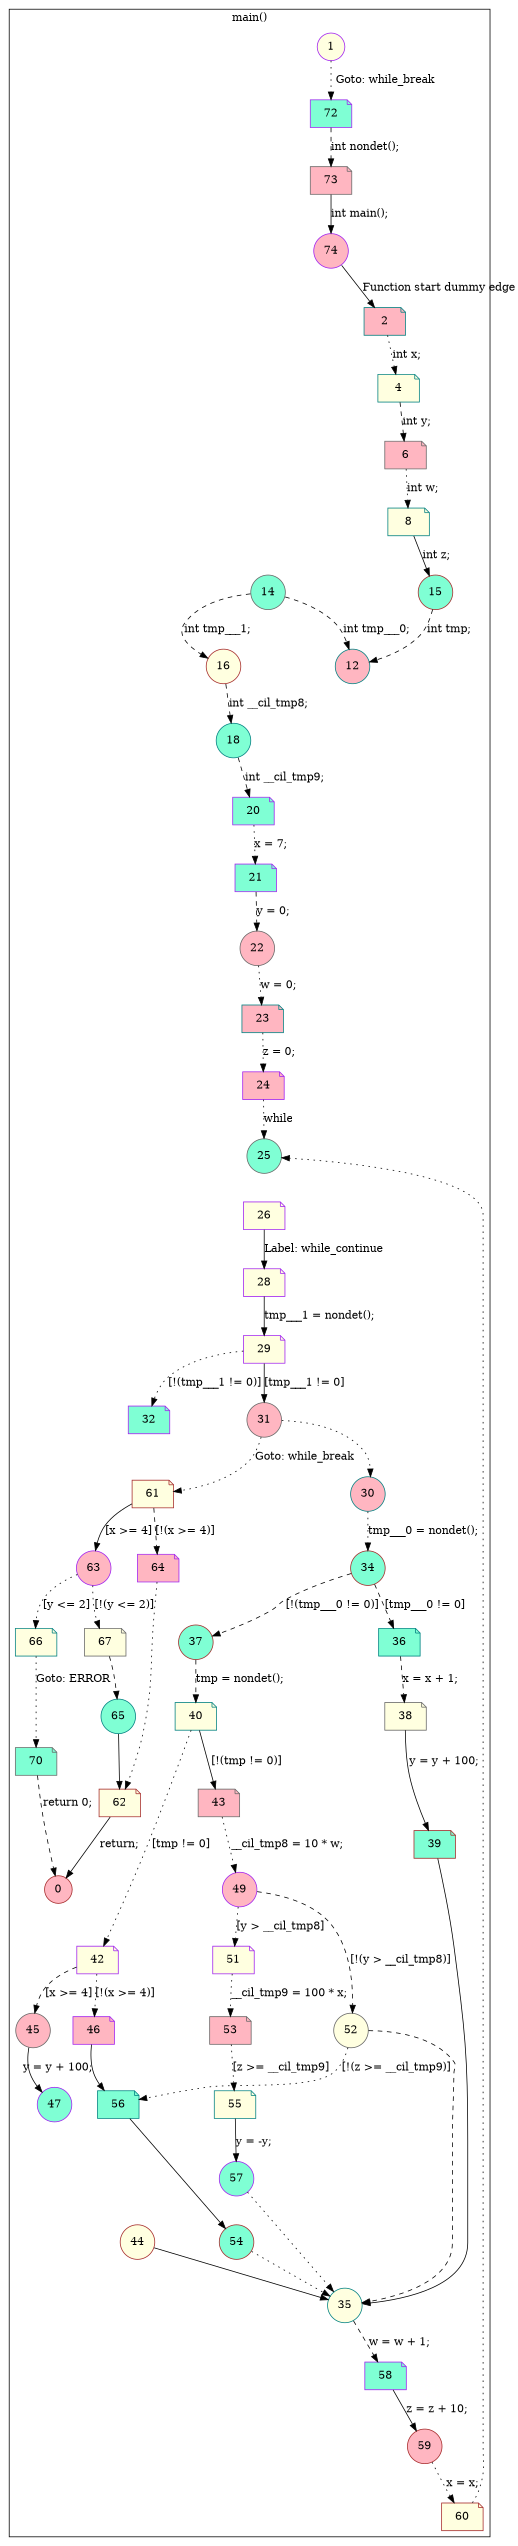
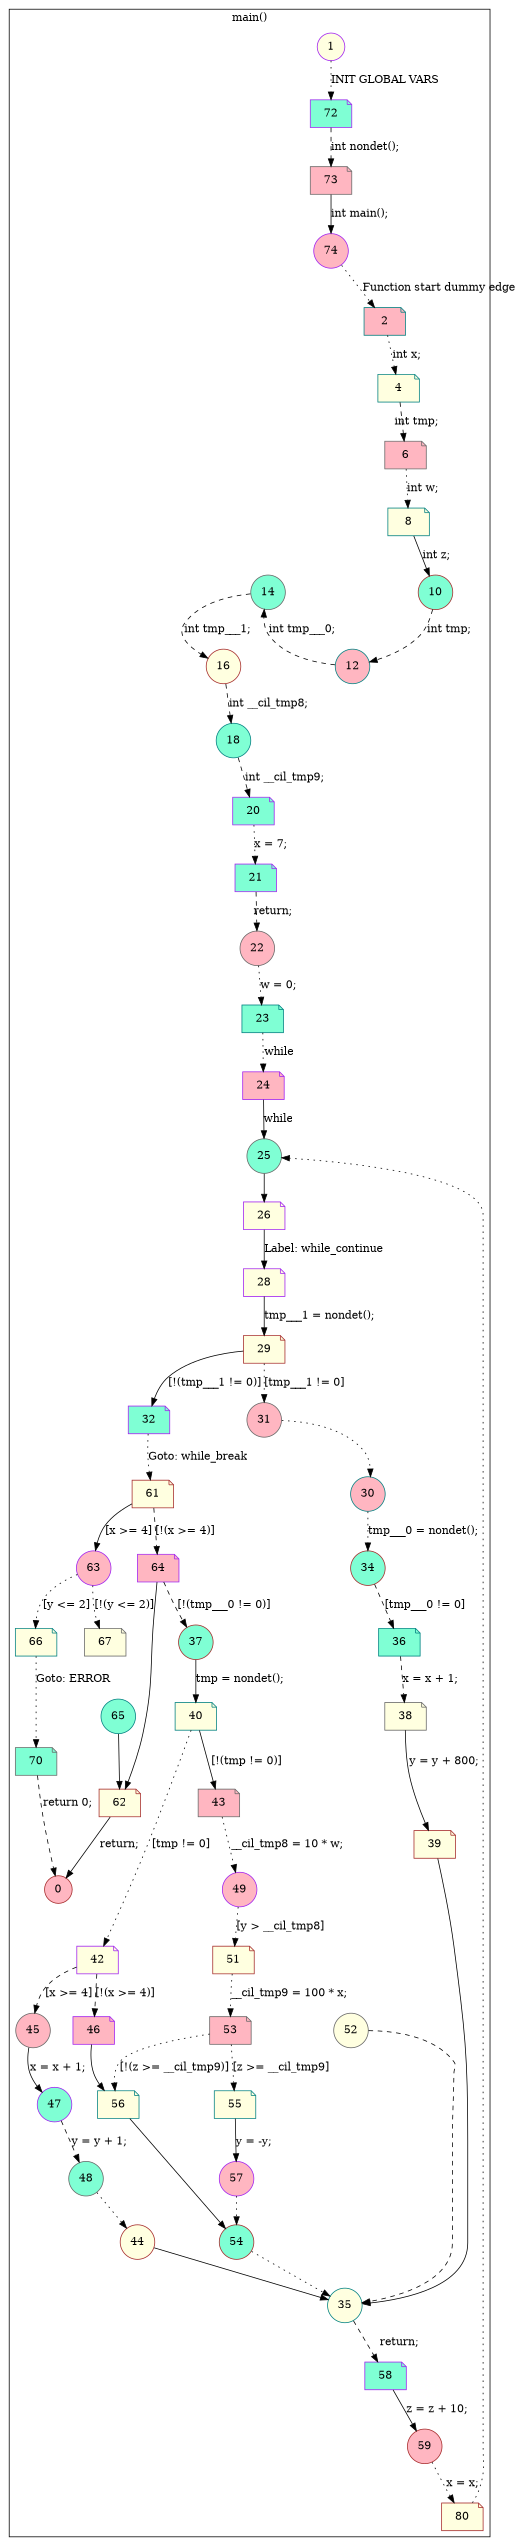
(385, 80) -> (385, 80)
(356, 283) -> (356, 283)
(417, 422) -> (417, 422)
(435, 592) -> (435, 592)
(321, 612) -> (290, 653)
(273, 911) -> (273, 911)
(263, 1019) -> (263, 1019)
(279, 1052) -> (279, 1052)
(264, 1115) -> (264, 1115)
none -> (264, 1184)
(264, 1349) -> (264, 1349)
(192, 1363) -> (192, 1363)
(264, 1379) -> (264, 1379)
(230, 1475) -> (148, 1453)
(284, 1600) -> (173, 1601)
(114, 1674) -> none
(196, 1677) -> (196, 1677)
(150, 1683) -> (150, 1683)
(444, 1761) -> (444, 1761)
(435, 1844) -> (435, 1844)
(332, 1925) -> none
(233, 1960) -> (233, 1960)
(96, 1991) -> (96, 1991)
(58, 2068) -> (58, 2068)
(255, 2085) -> (152, 2046)
(118, 2105) -> (118, 2105)
none -> (86, 2179)
(237, 2179) -> (237, 2179)
(288, 2239) -> (237, 2206)
(399, 2342) -> (399, 2342)
(462, 2517) -> (462, 2517)
